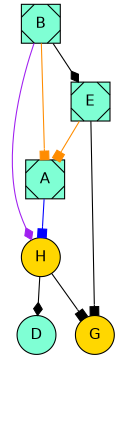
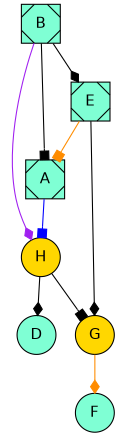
(43, 96) -> (43, 96)
(93, 213) -> (93, 213)
none -> (95, 413)
